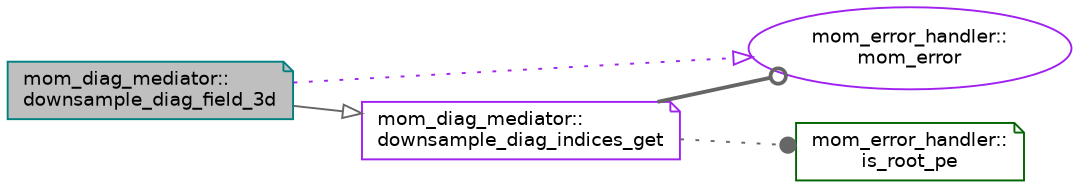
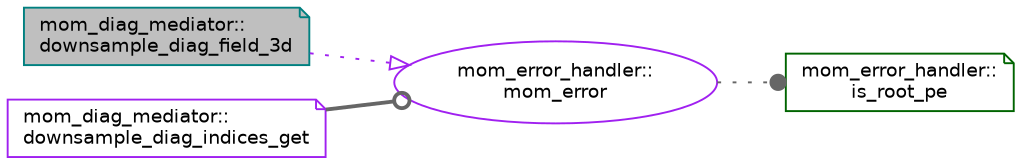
(318, 109) -> none
(730, 142) -> (744, 82)
